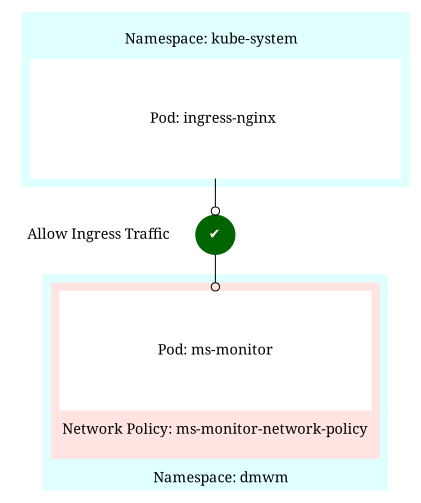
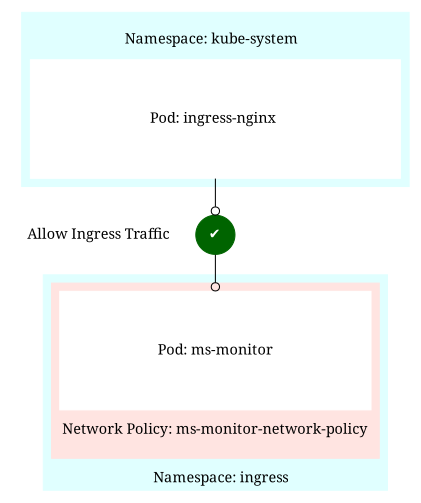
(215, 478) -> (215, 478)
